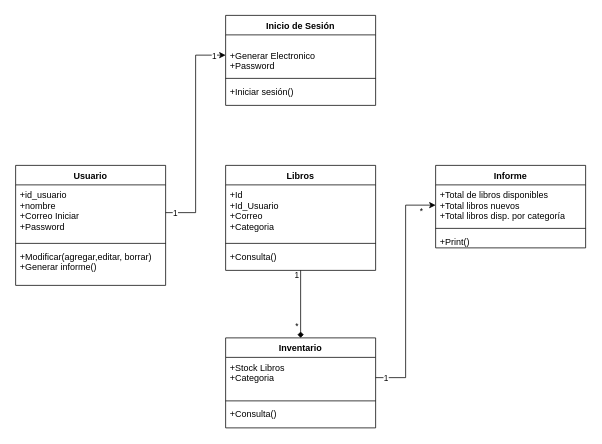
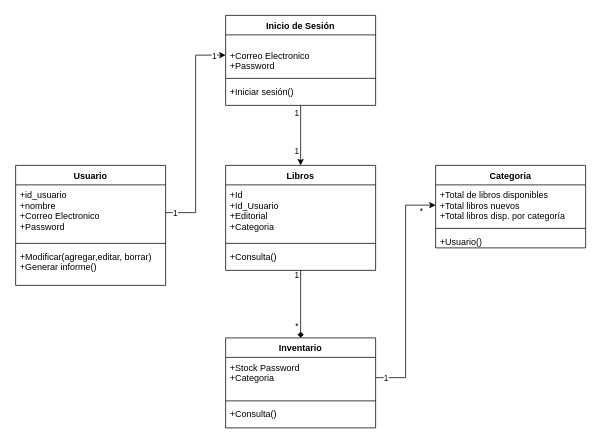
(276, 56) -> (274, 56)
none -> (300, 133)
(510, 176) -> (510, 176)
(45, 195) -> (45, 195)
(237, 195) -> (237, 195)
(458, 242) -> (464, 242)
(260, 368) -> (266, 368)
